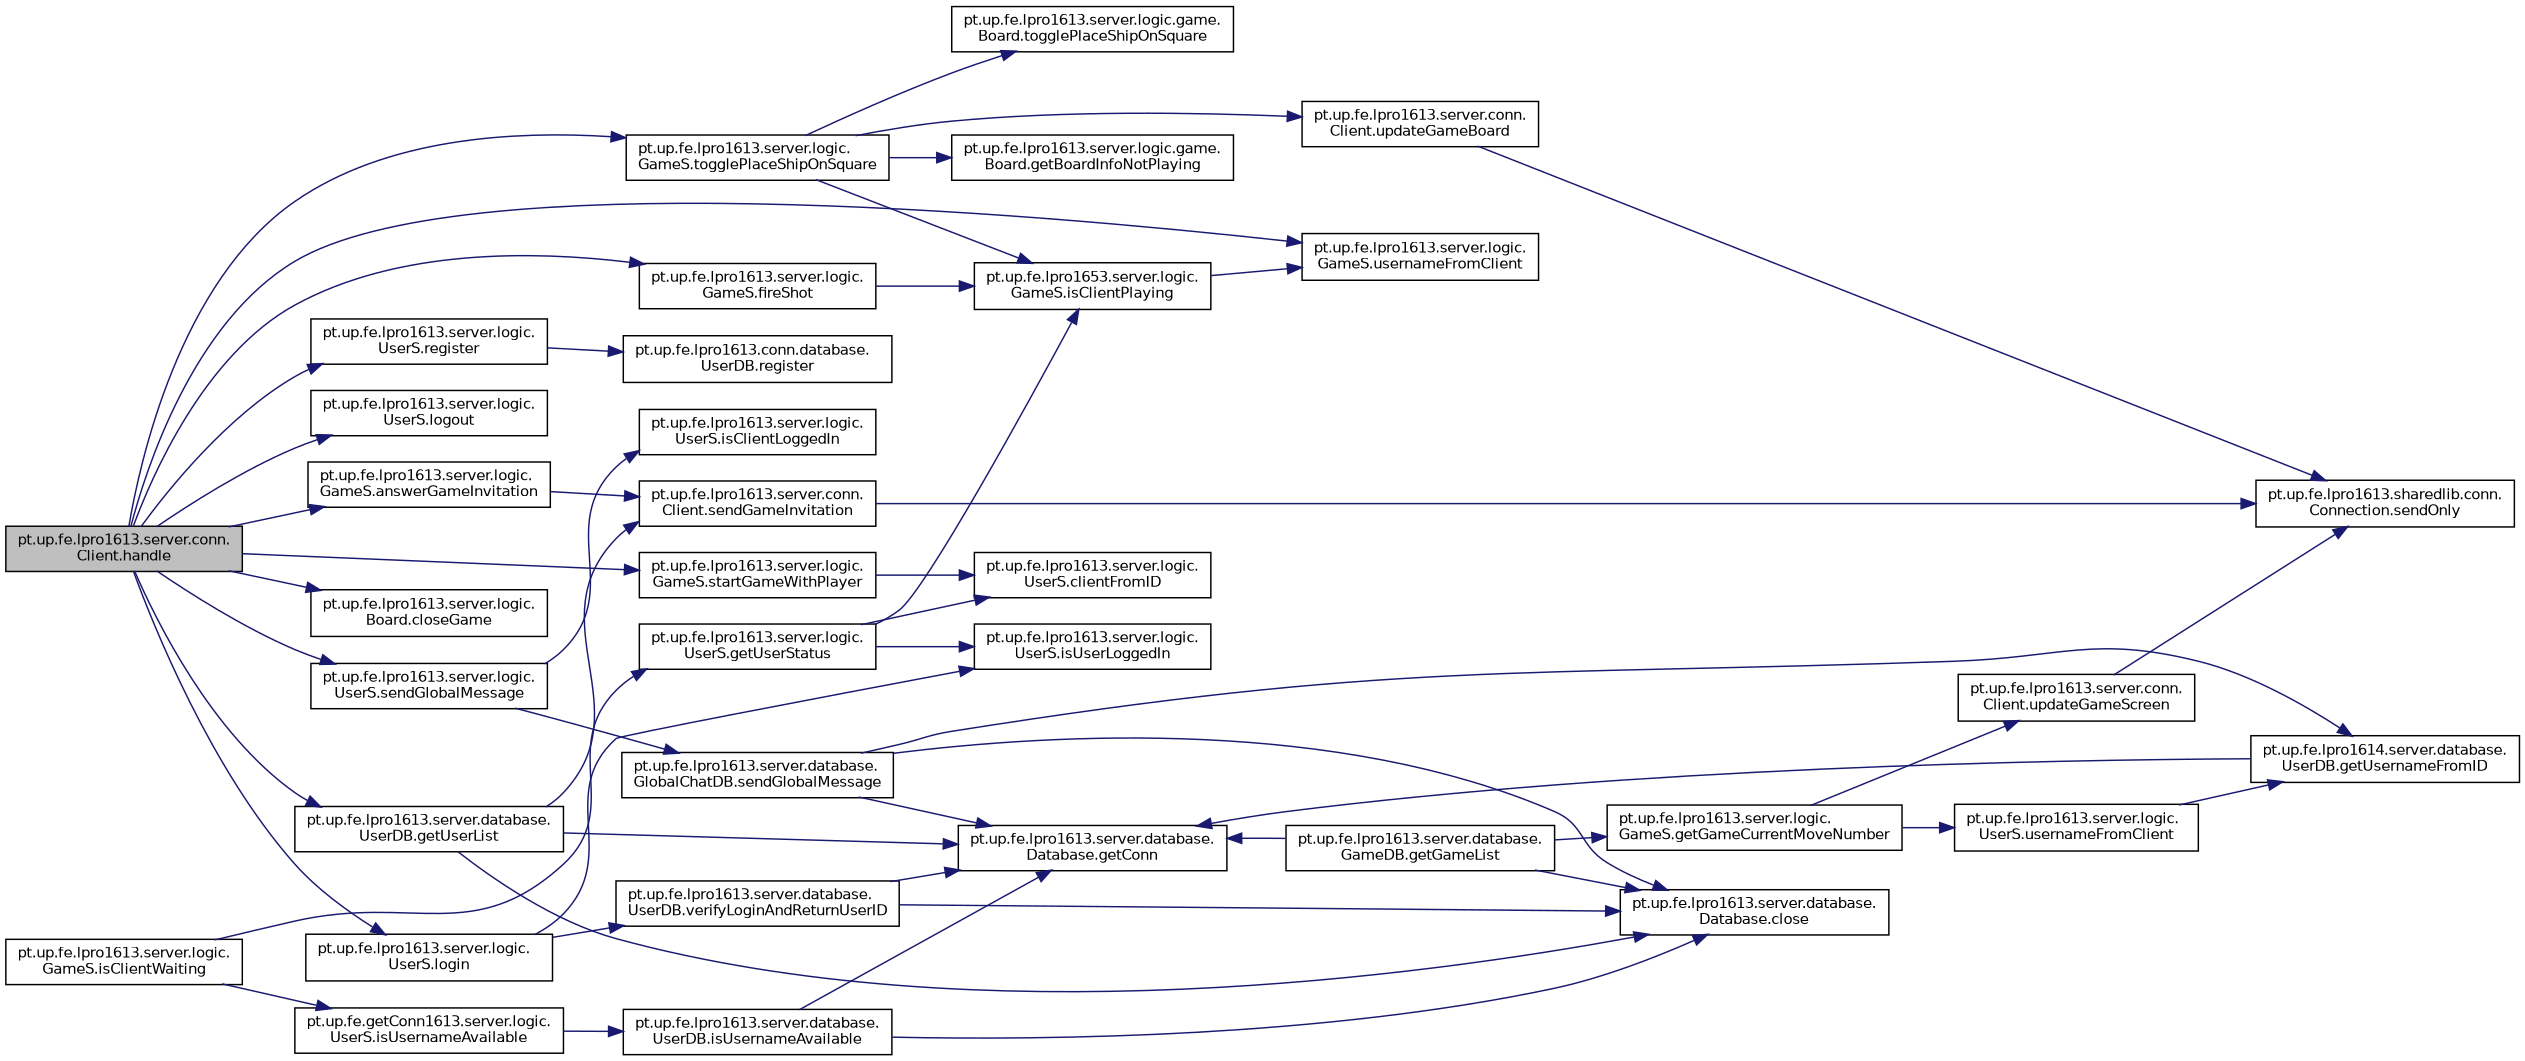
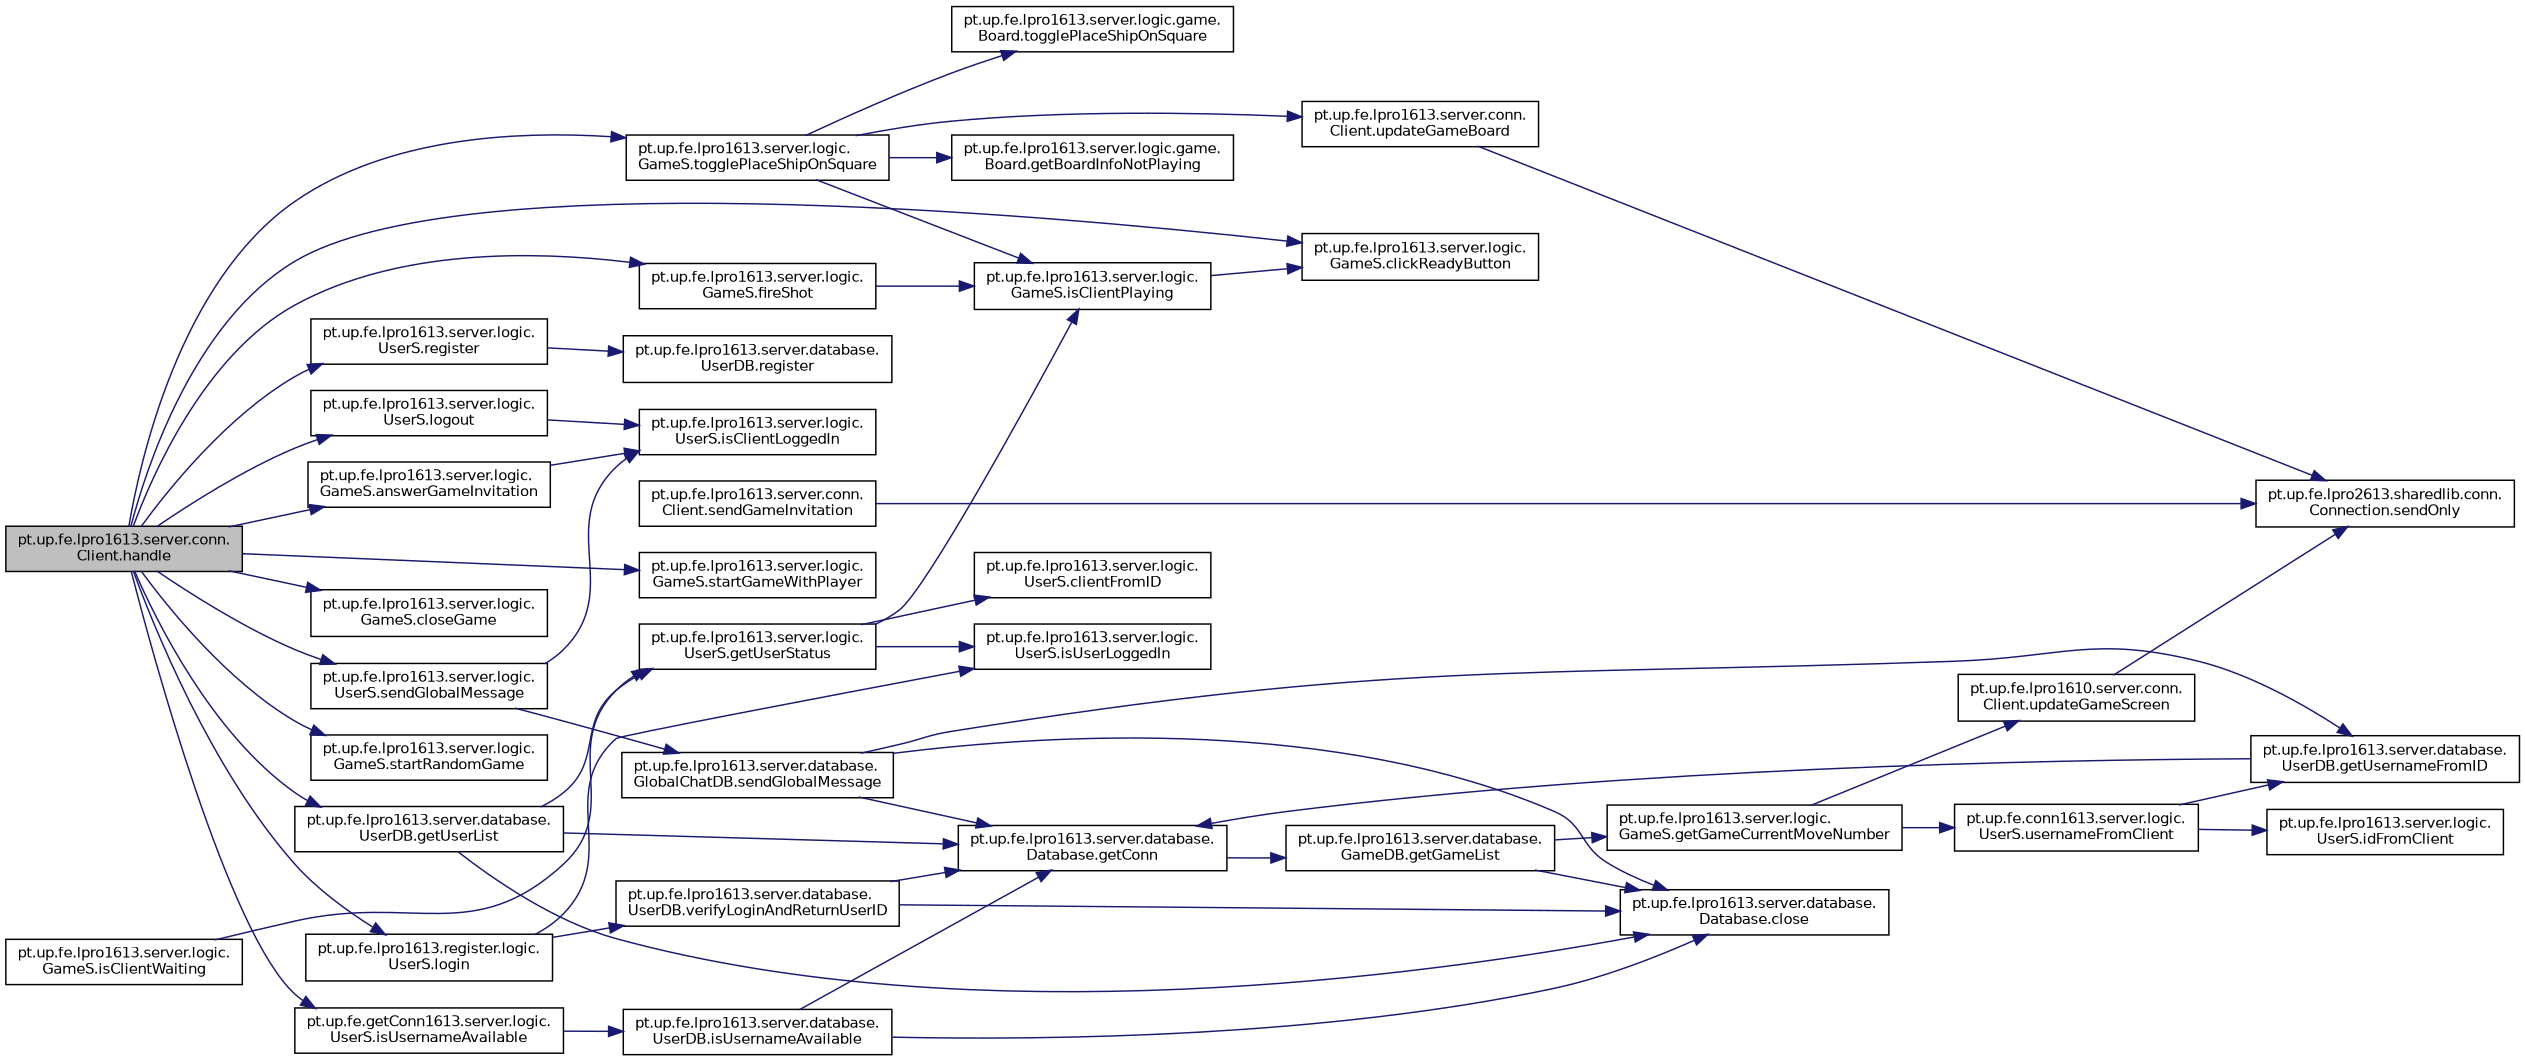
(1420, 257) -> (1420, 257)
(1093, 286) -> (1093, 286)
(758, 359) -> (758, 359)
none -> (586, 422)
(587, 494) -> (587, 459)
(2385, 504) -> (2385, 504)
(916, 575) -> none
(429, 613) -> (429, 613)
(590, 670) -> (582, 770)
(2076, 698) -> (2076, 698)
none -> (429, 758)
(2385, 759) -> (2385, 759)
(2076, 828) -> (2076, 828)
none -> (2385, 832)
(1264, 838) -> (1249, 858)
(429, 958) -> (429, 958)
(269, 995) -> (197, 795)
